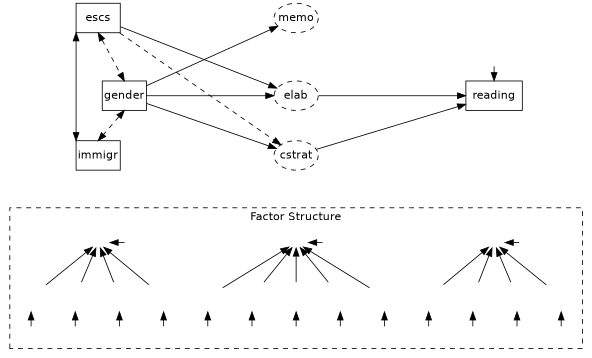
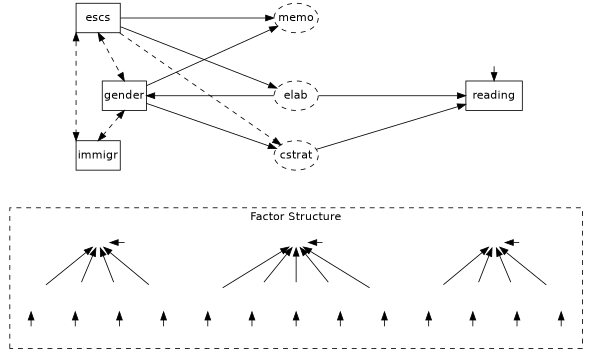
none -> (193, 18)
(76, 87) -> (76, 87)
(200, 96) -> (220, 96)
